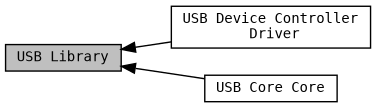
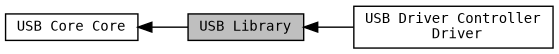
(271, 27) -> (453, 27)
(170, 74) -> (170, 27)
